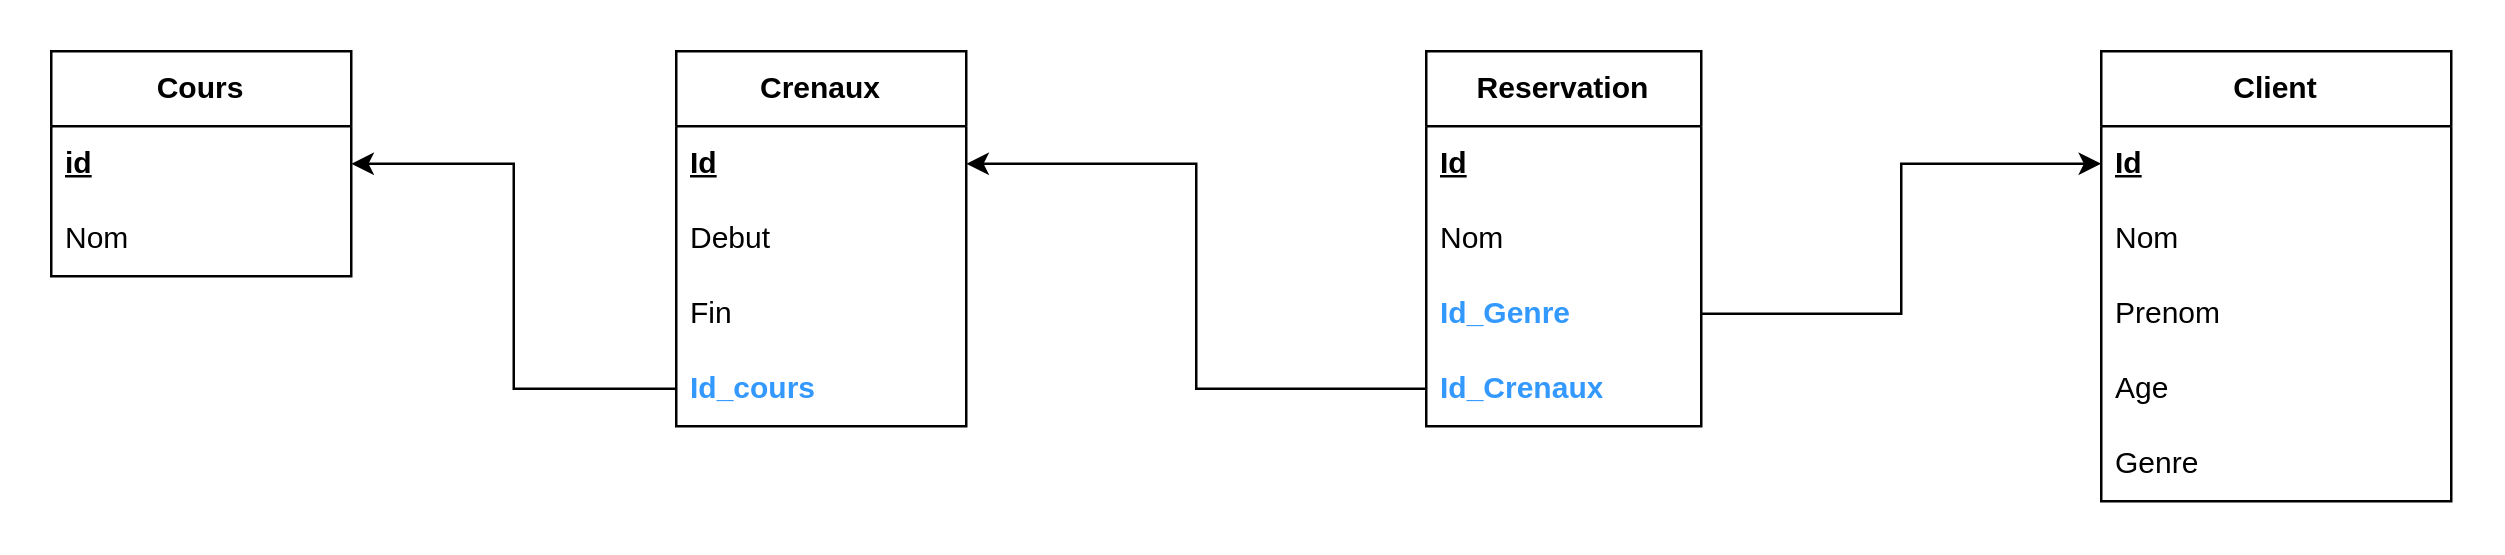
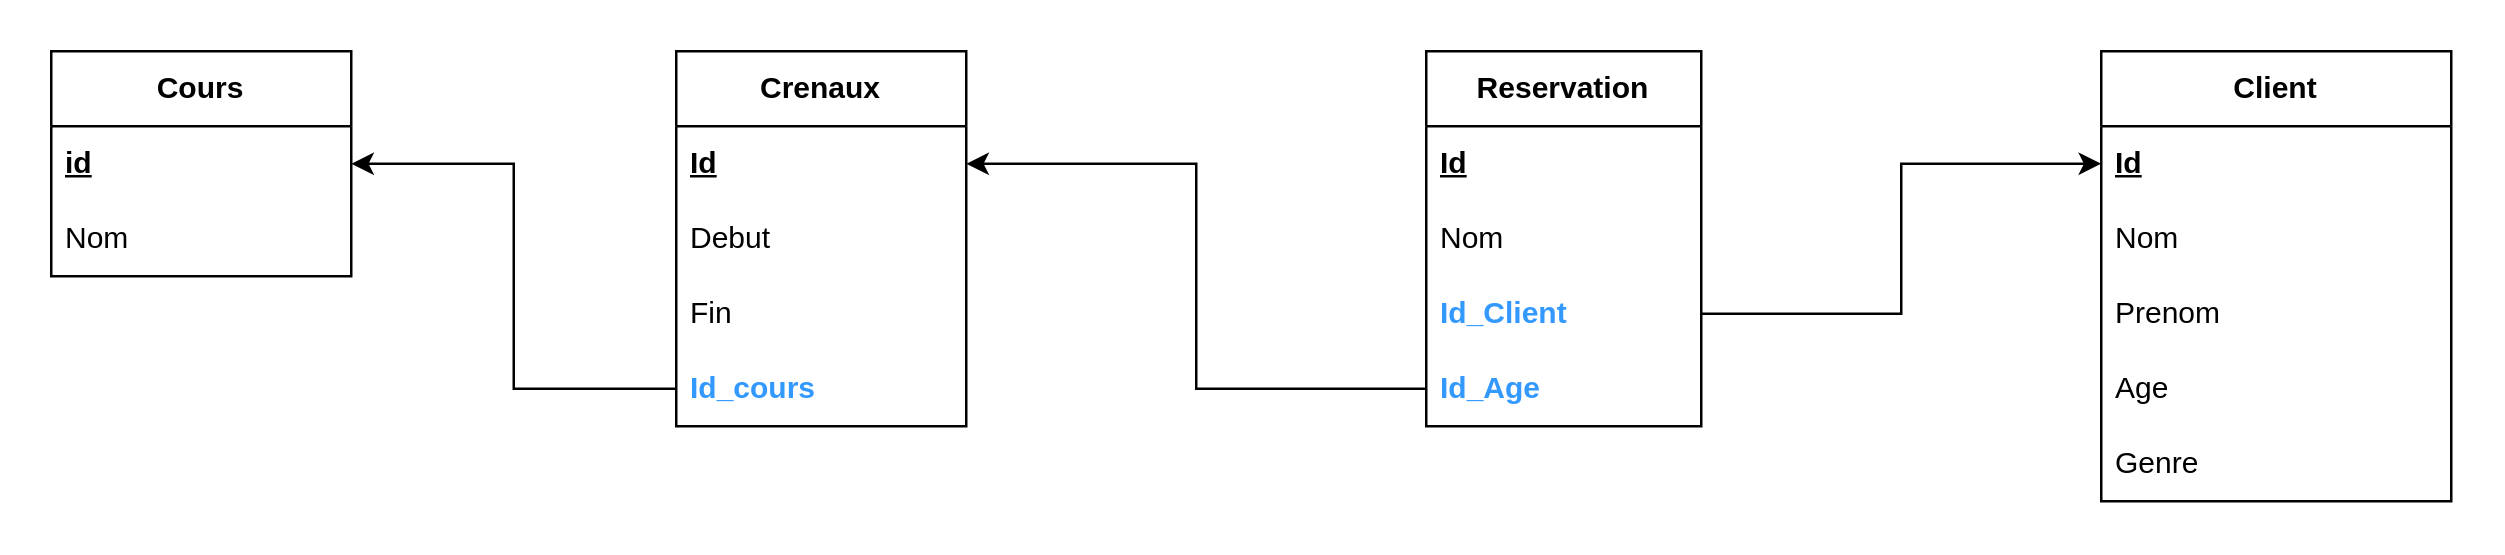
(1508, 314) -> (1509, 314)
(1525, 389) -> (1492, 389)
